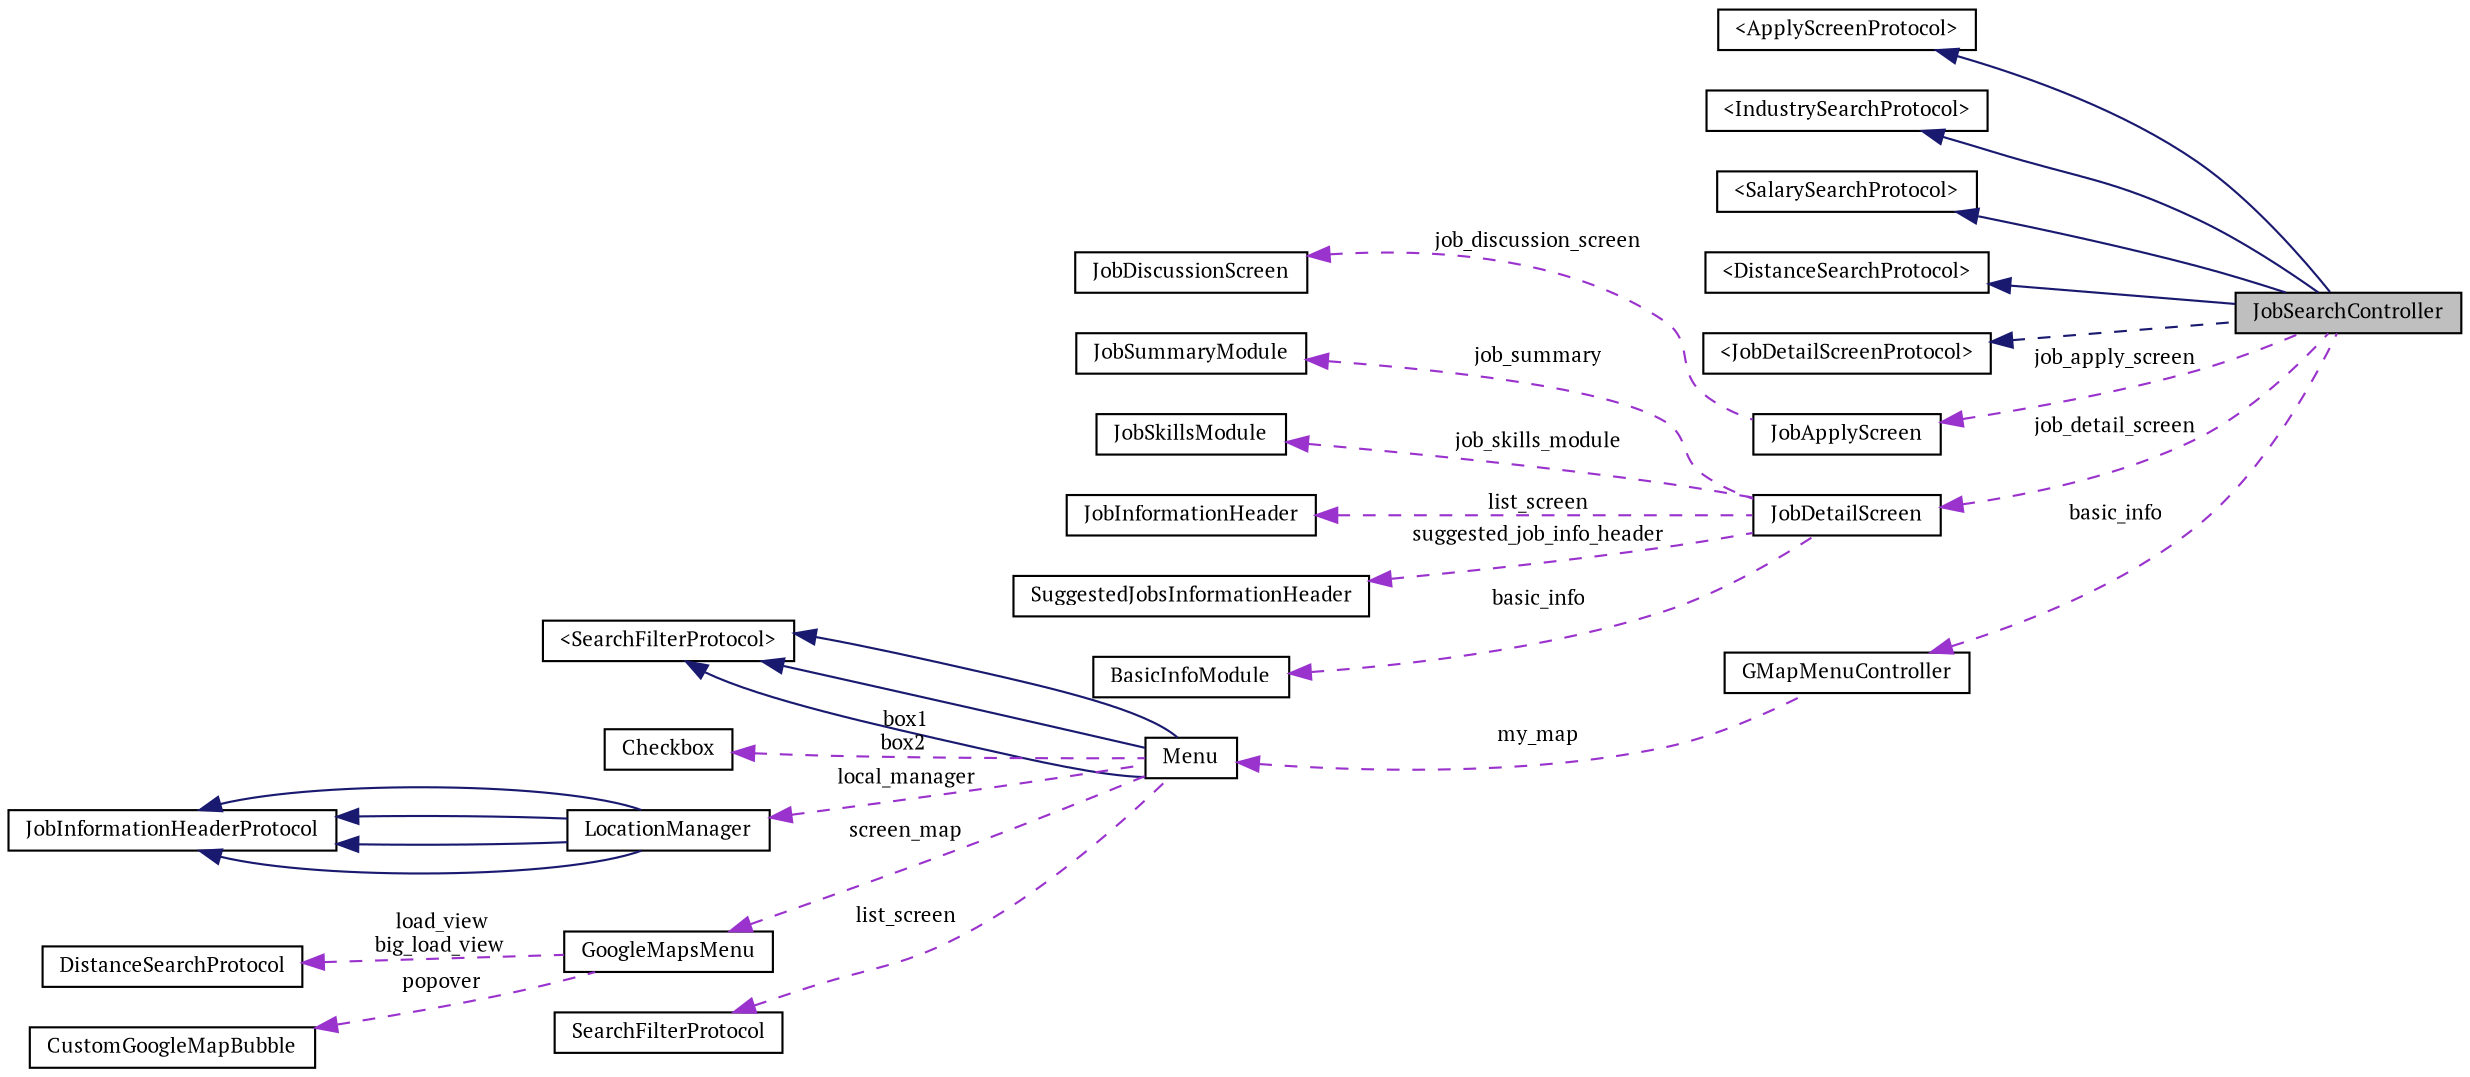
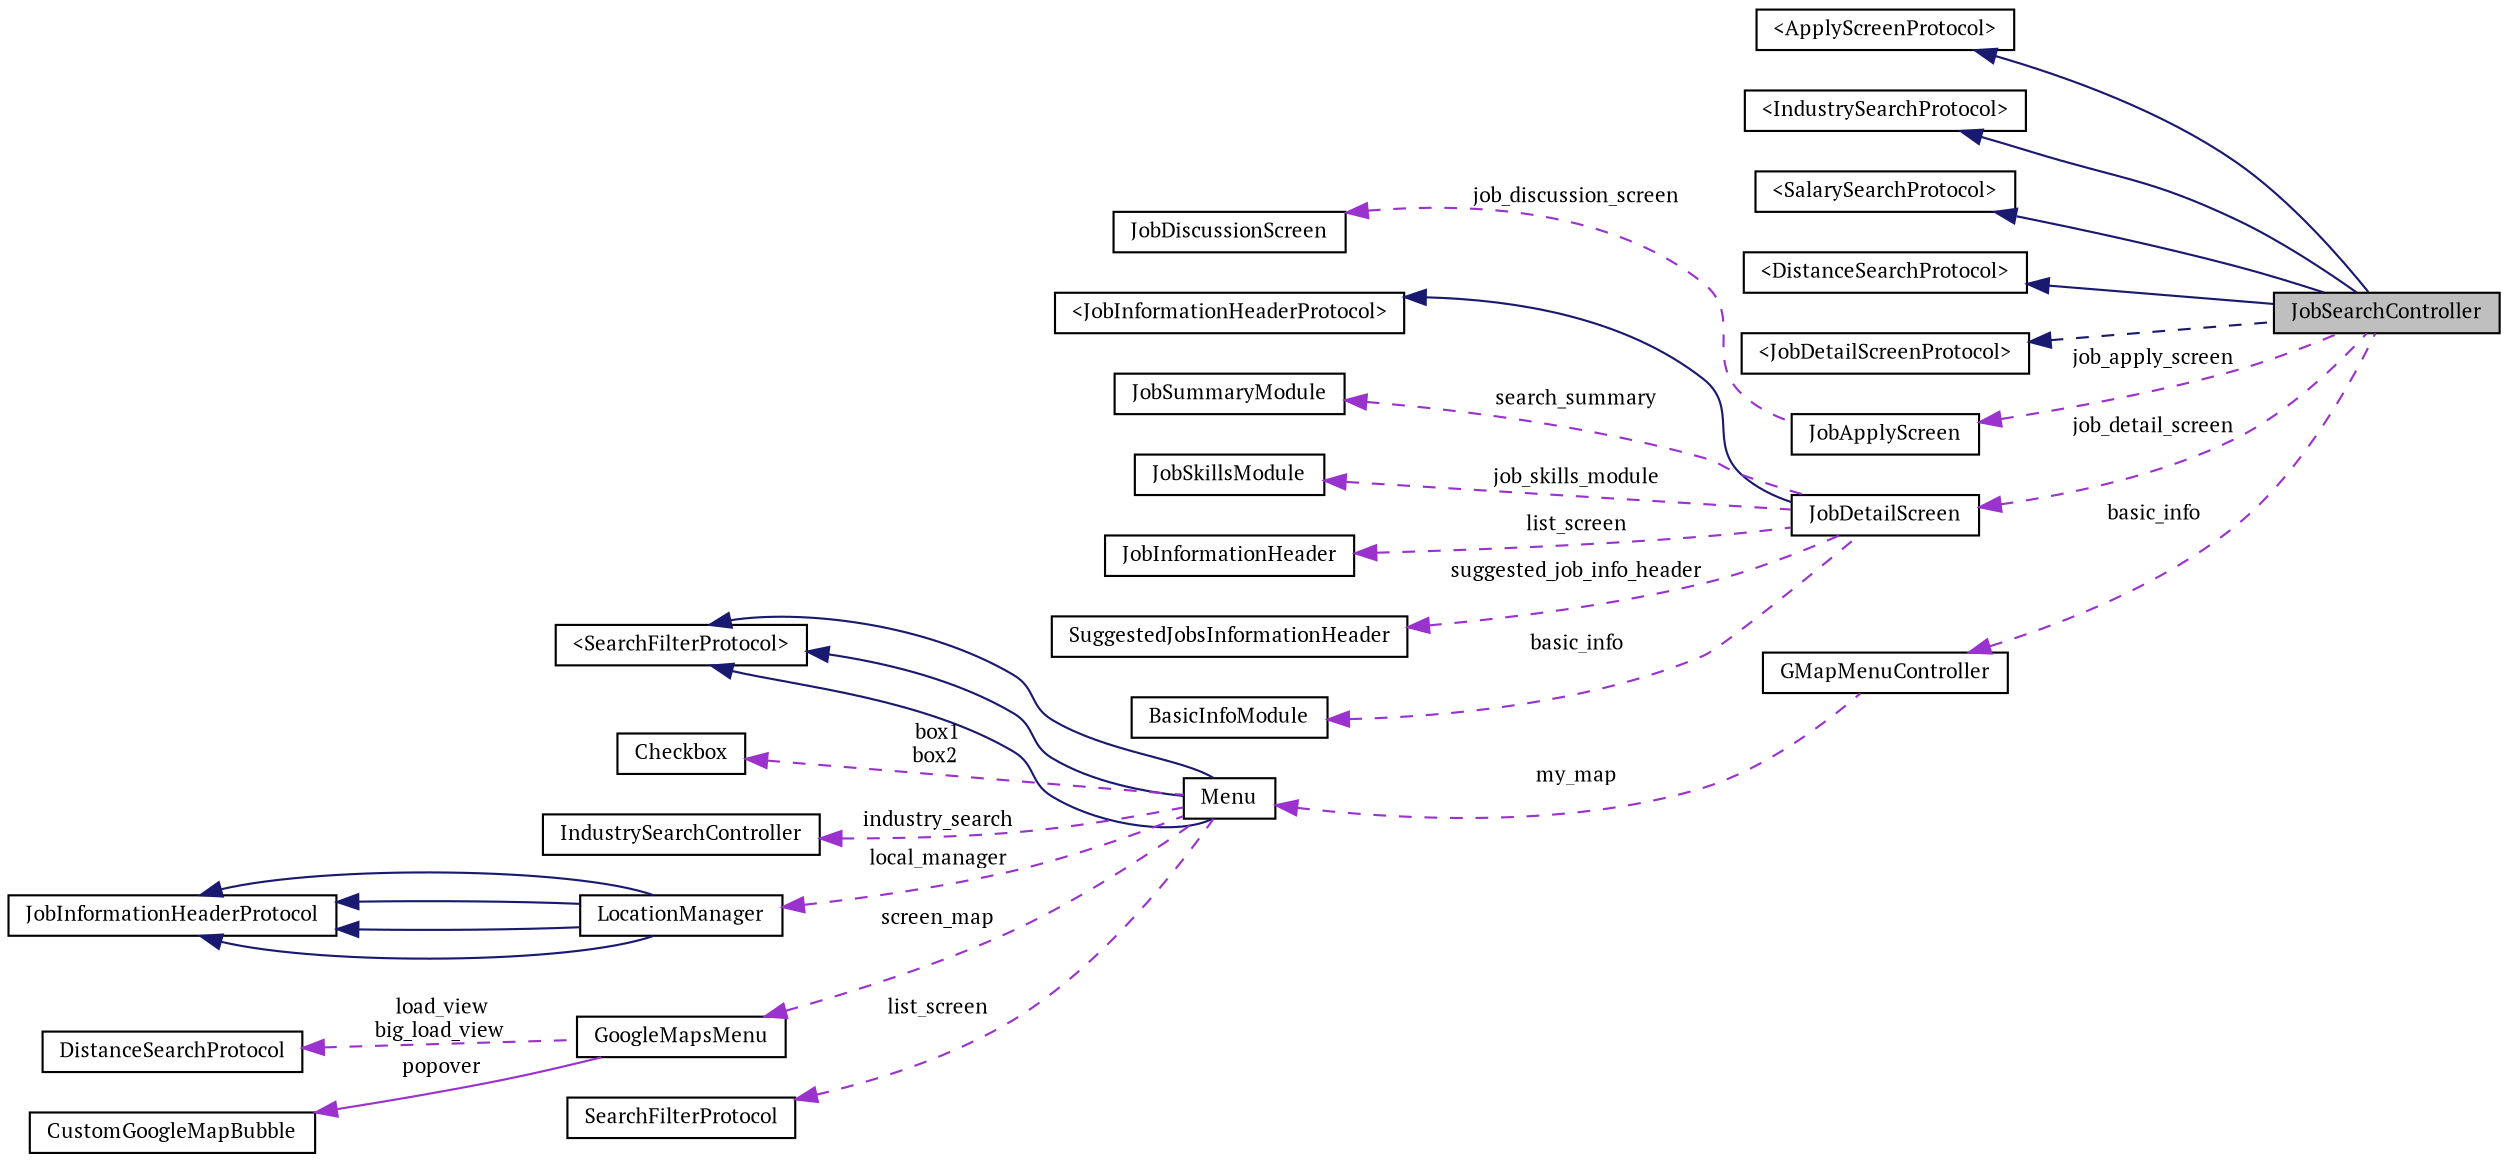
none -> (1230, 313)
(1536, 357) -> (1575, 399)
none -> (681, 835)
(467, 1002) -> (470, 1086)
